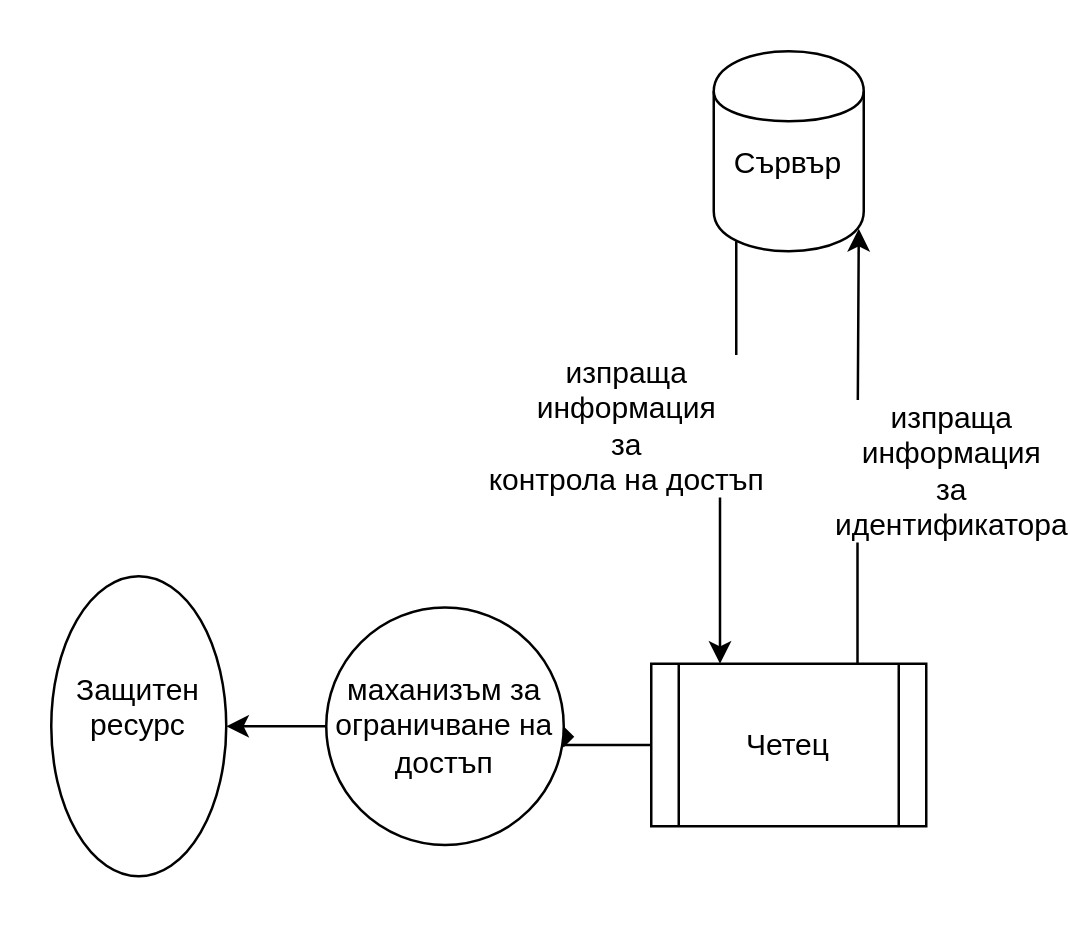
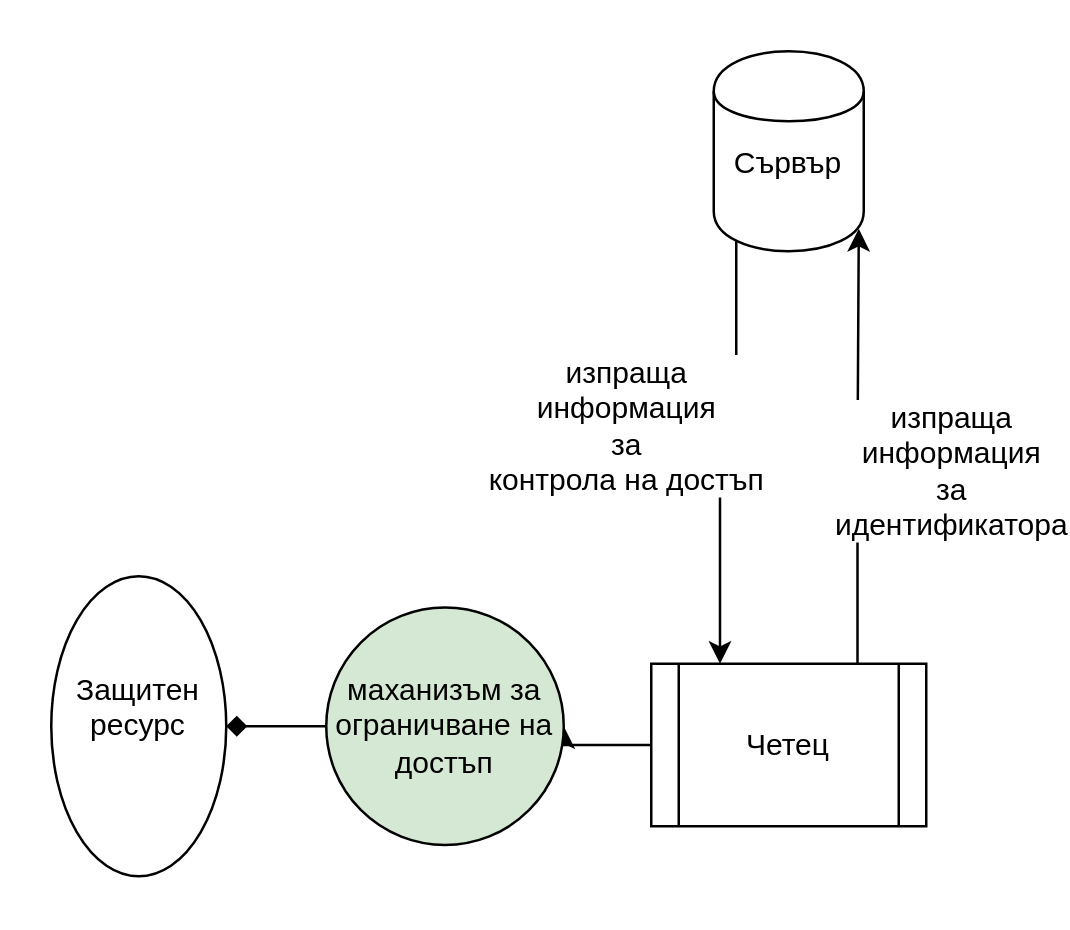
(245, 726) -> (247, 726)
(445, 726) -> (445, 726)
(569, 745) -> (569, 745)
